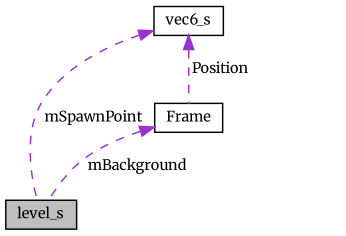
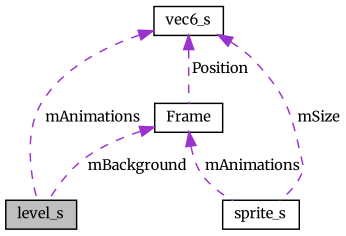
(92, 118) -> (92, 118)
none -> (261, 215)
